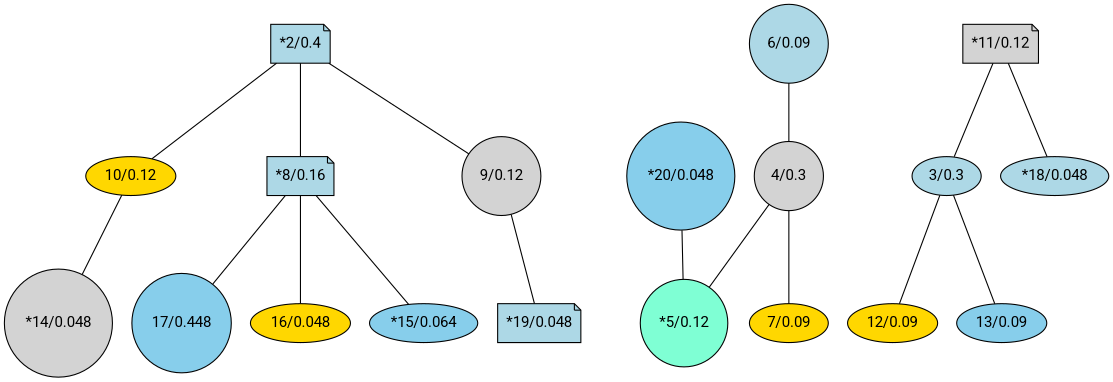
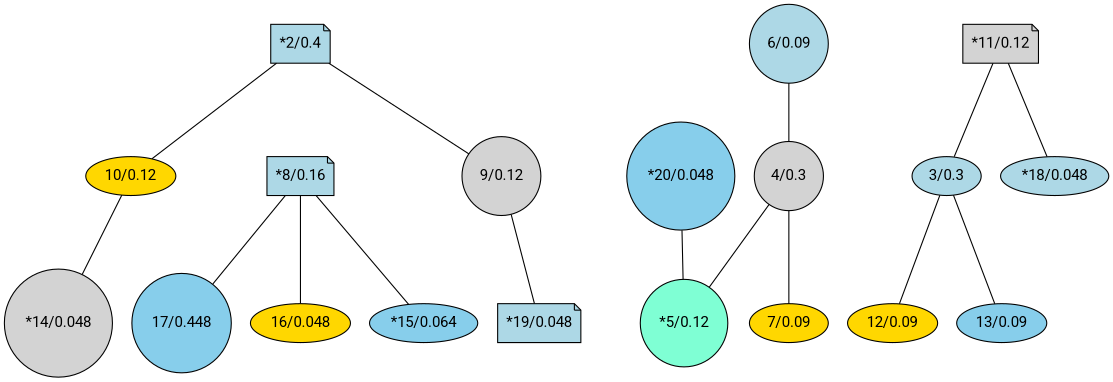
(300, 110) -> none
